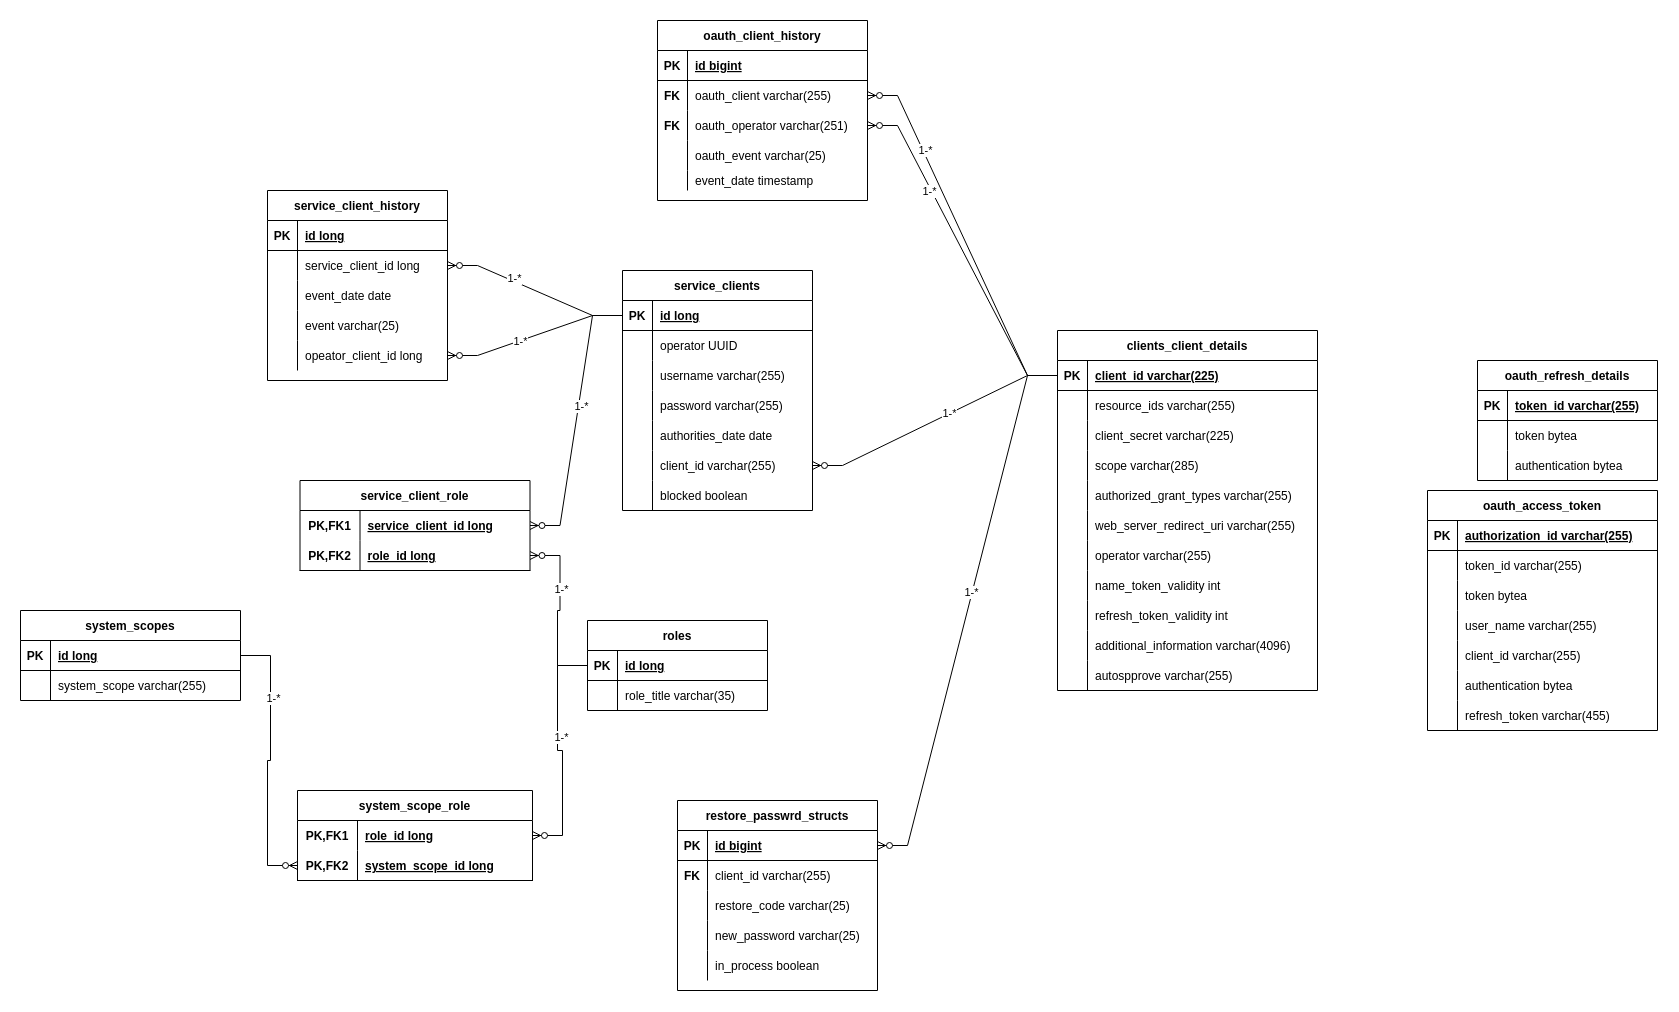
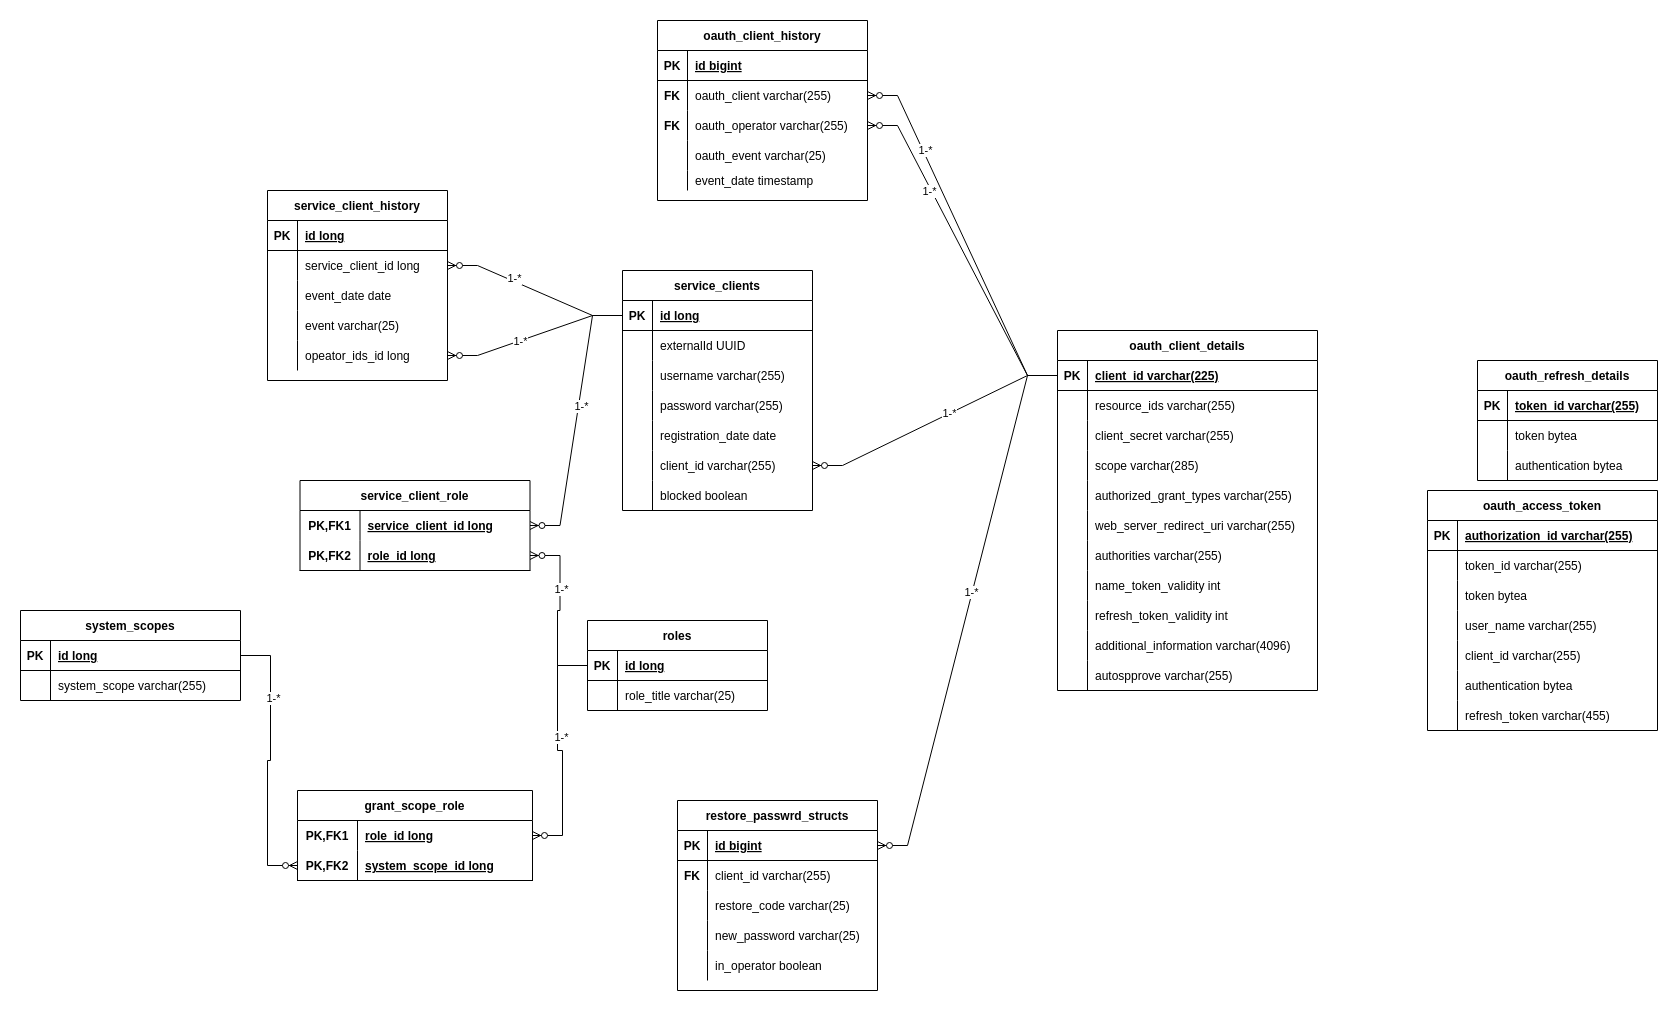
(784, 126) -> (784, 126)
(702, 346) -> (707, 346)
(1187, 346) -> (1187, 346)
(371, 356) -> (363, 356)
(726, 436) -> (729, 436)
(1178, 436) -> (1178, 436)
(1164, 556) -> (1171, 556)
(693, 696) -> (693, 696)
(415, 806) -> (415, 806)
(771, 966) -> (774, 966)
